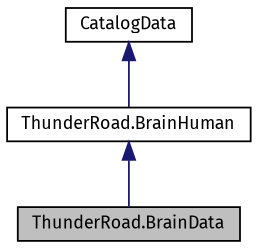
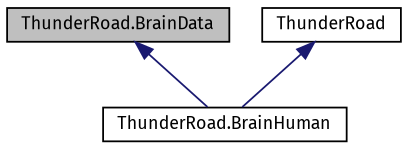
(129, 25) -> (332, 25)
(129, 184) -> (178, 81)
